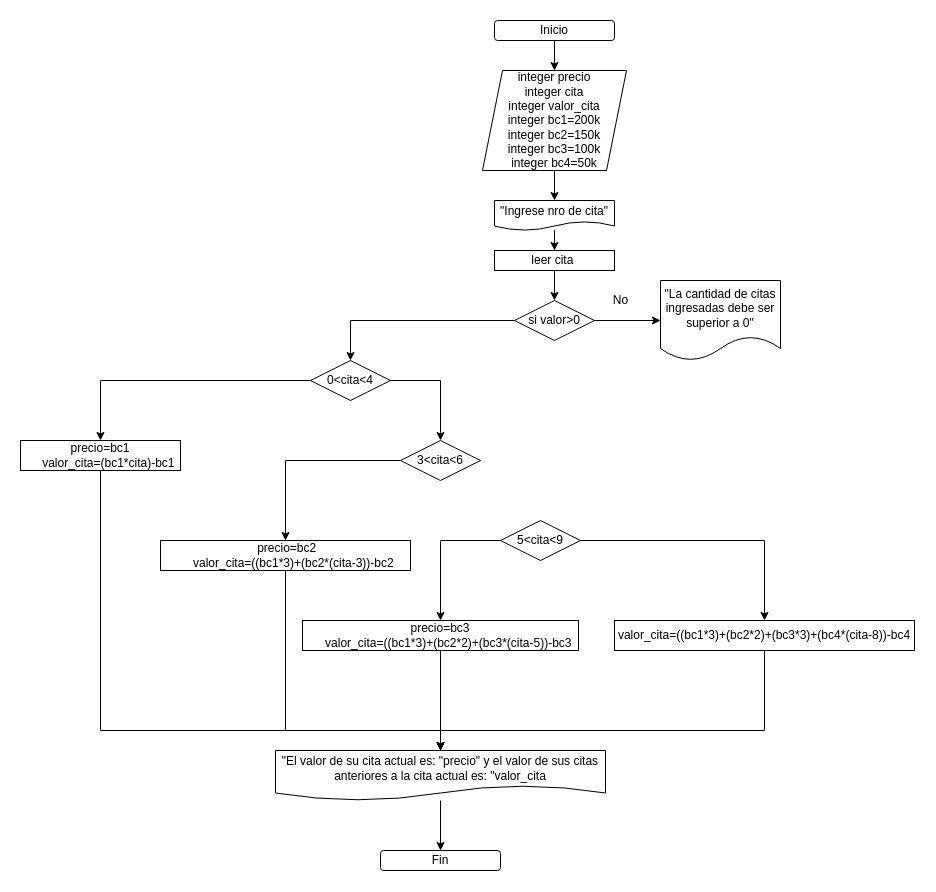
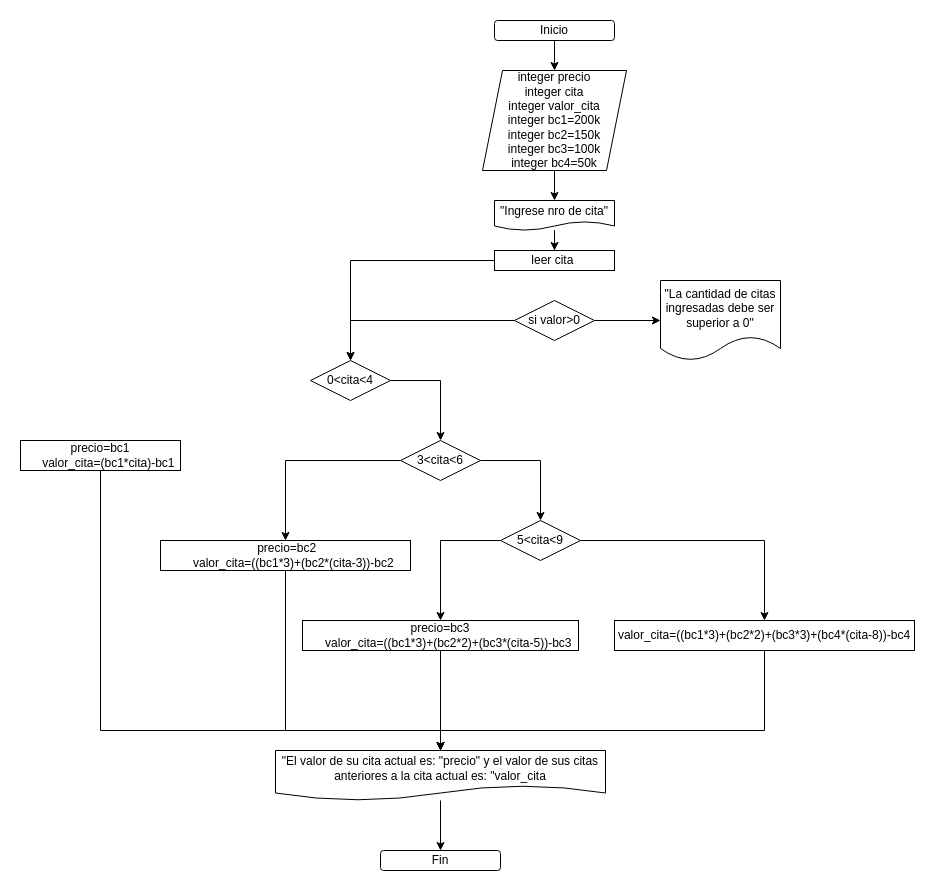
(555, 290) -> (395, 261)
(621, 301) -> none
(180, 381) -> none
none -> (537, 461)
